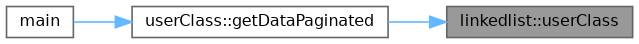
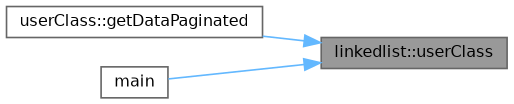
(94, 22) -> (236, 72)
